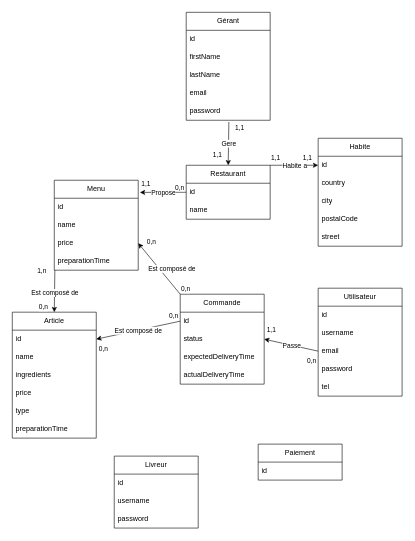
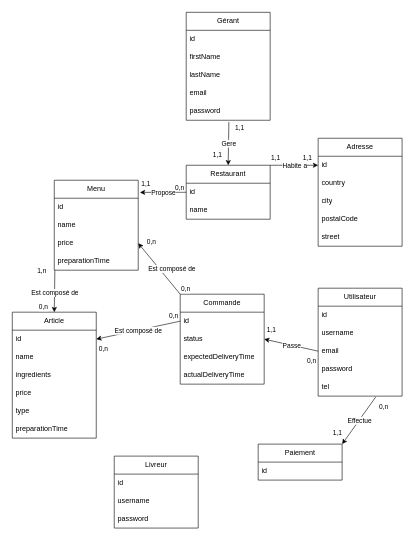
(360, 147) -> (360, 147)
none -> (360, 419)
